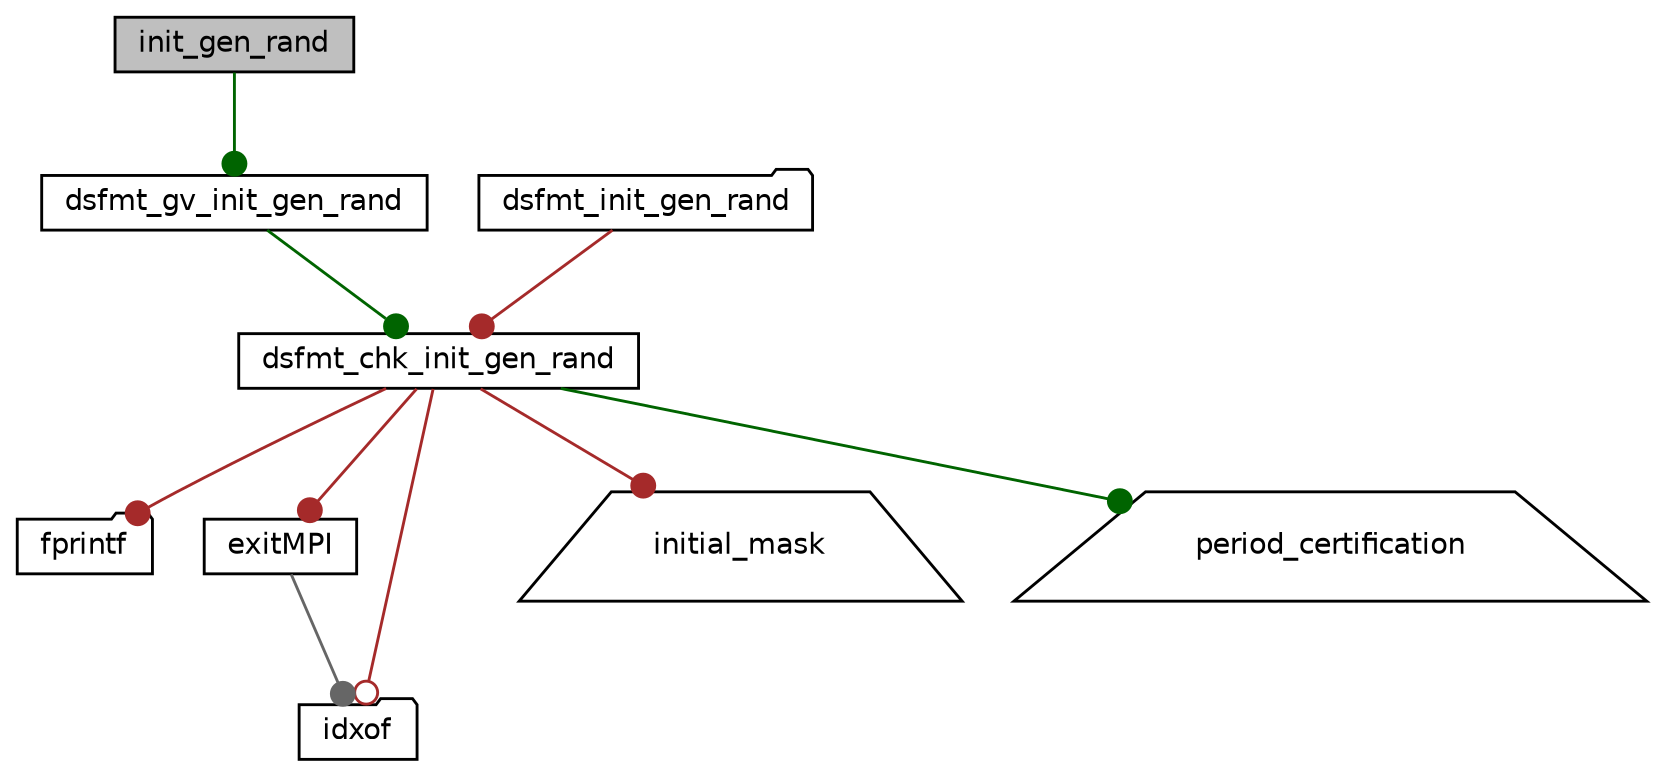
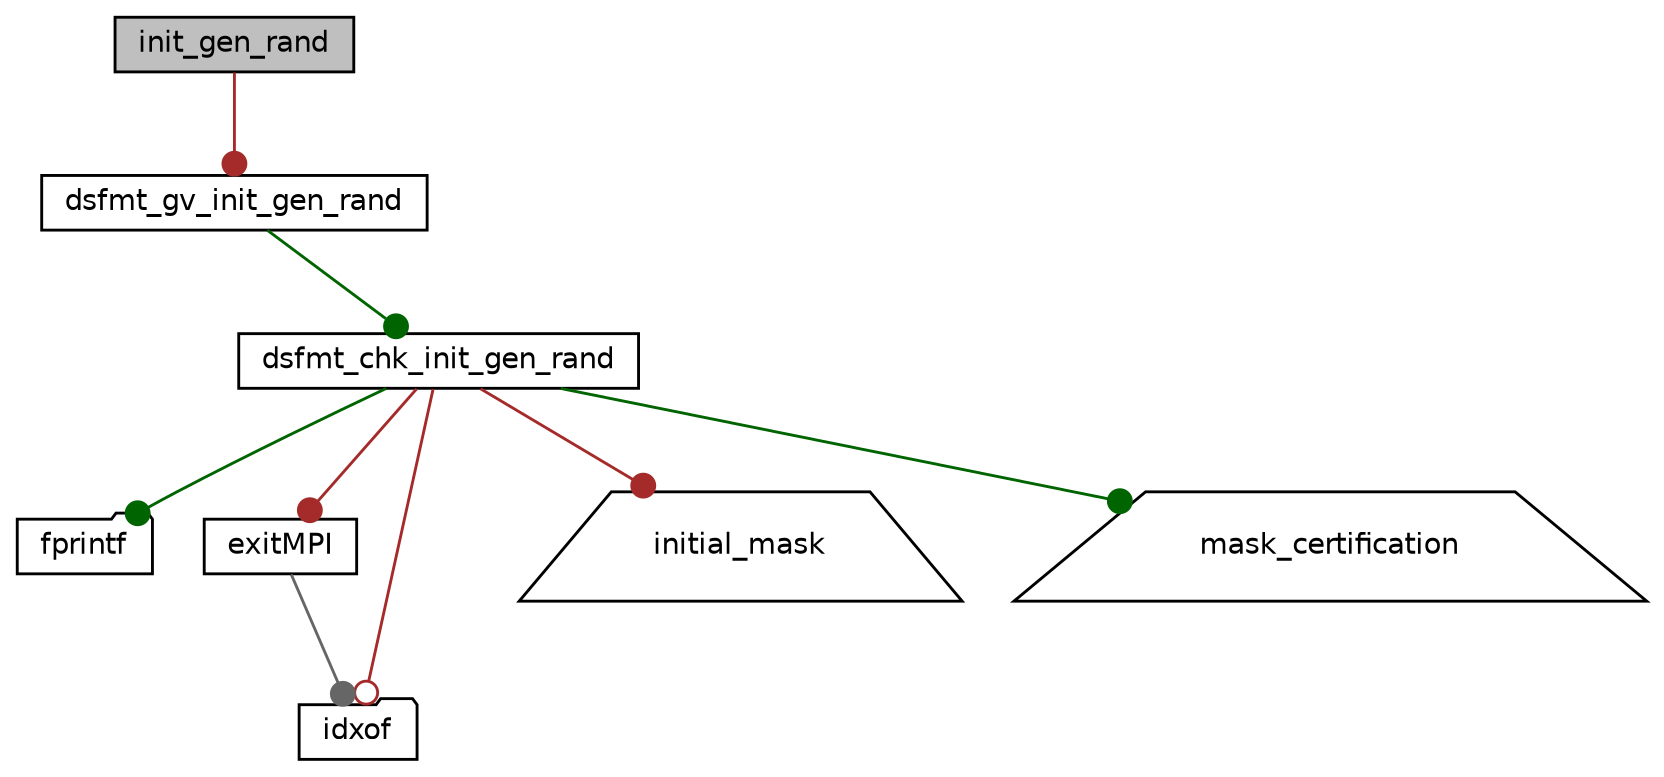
(234, 112) -> (234, 112)
(646, 203) -> none
(266, 446) -> (266, 446)
(1330, 547) -> (1330, 547)
